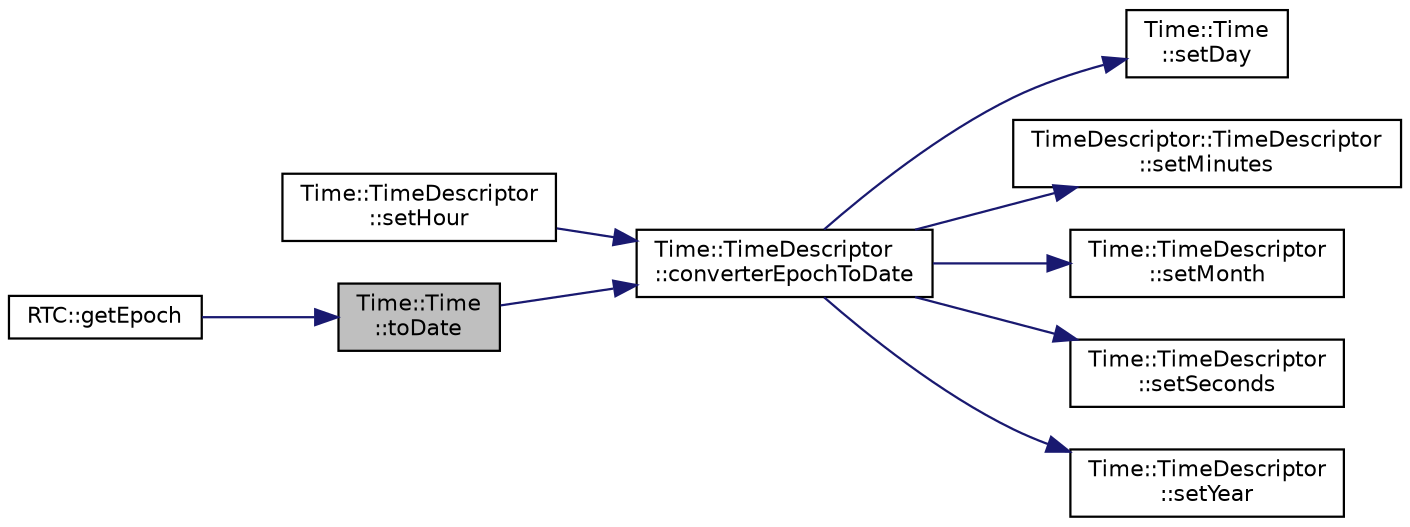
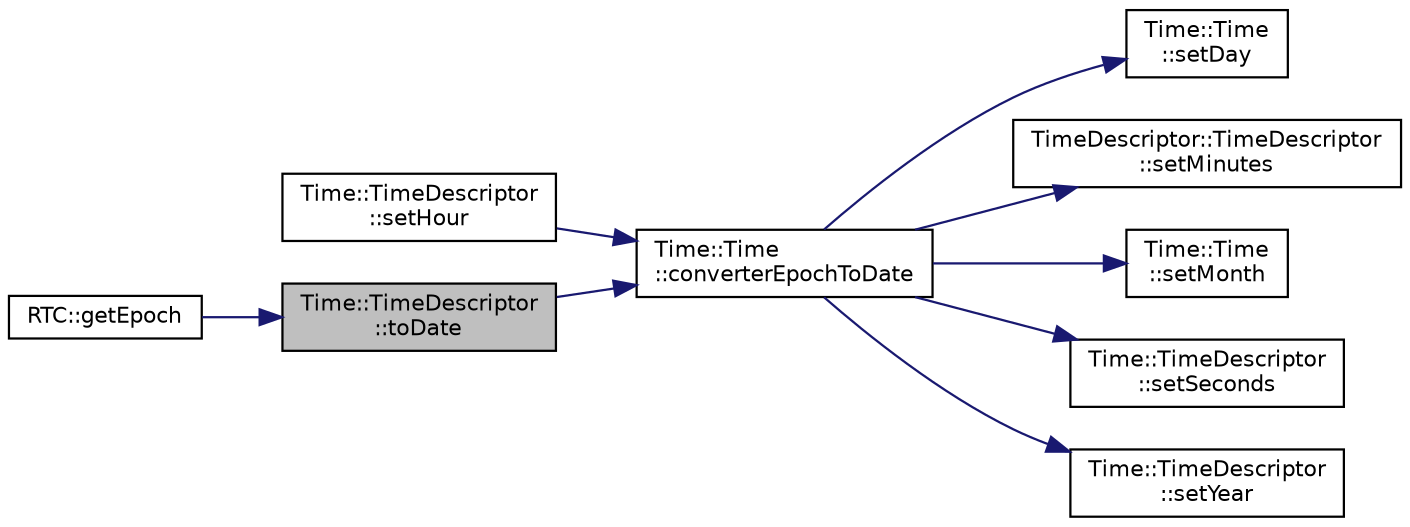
(785, 263) -> (785, 263)
(1207, 263) -> (1207, 263)
(419, 317) -> (419, 317)
